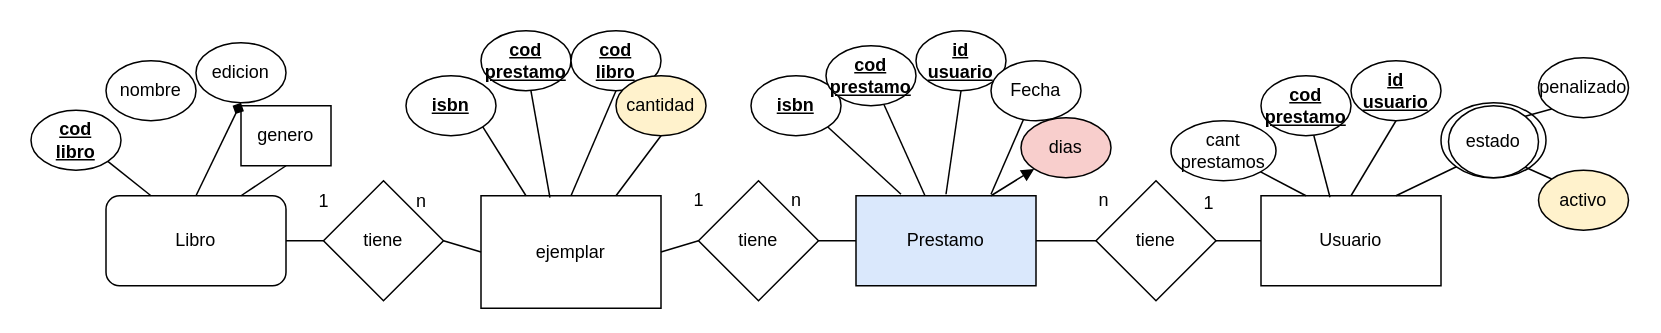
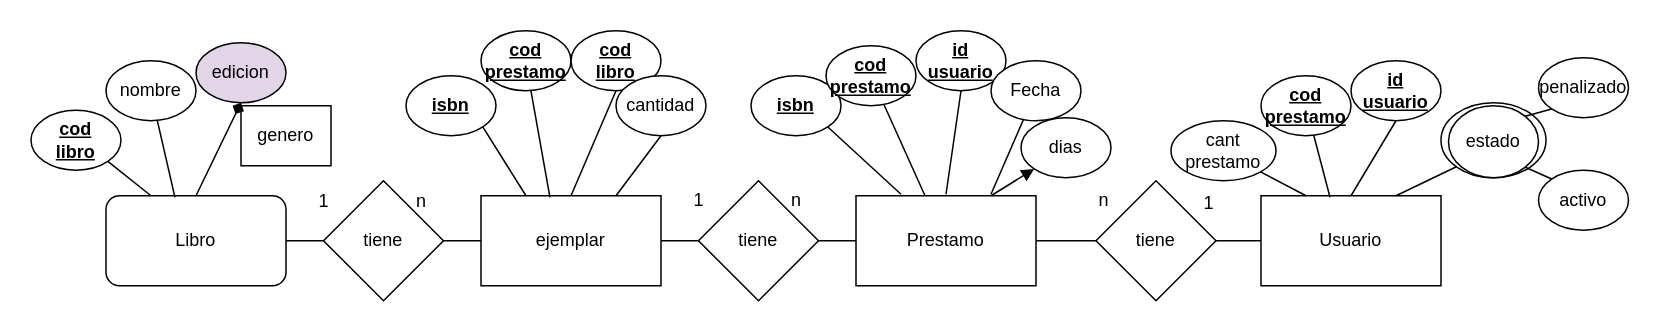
(241, 73) -> (241, 73)
(661, 106) -> (661, 106)
(1066, 148) -> (1066, 148)
(1223, 151) -> (1223, 151)
none -> (166, 159)
(263, 181) -> none
(1583, 200) -> (1583, 200)
(946, 241) -> (946, 241)
(571, 252) -> (571, 241)
